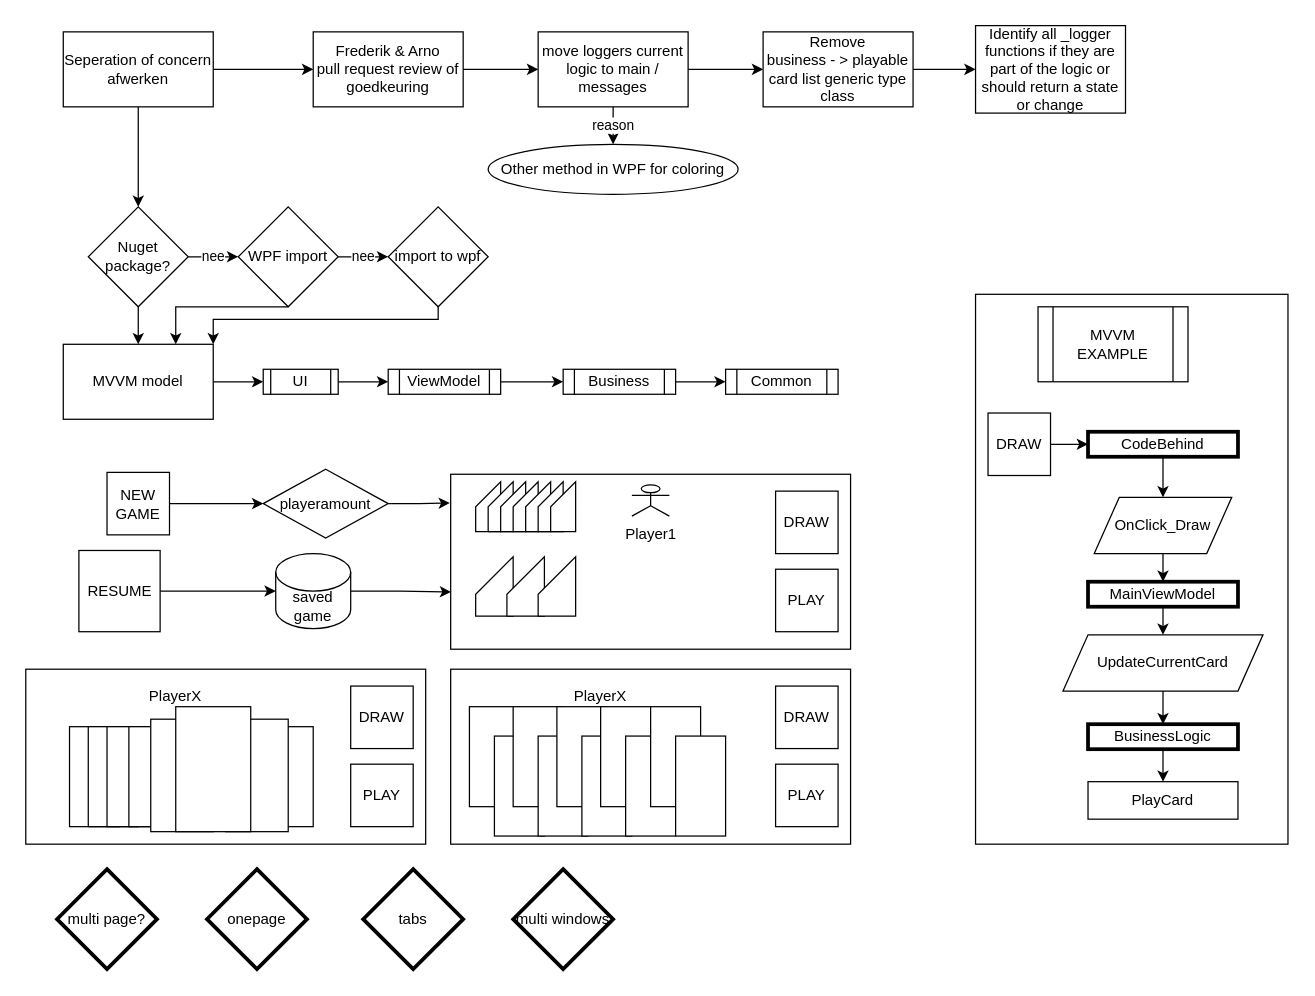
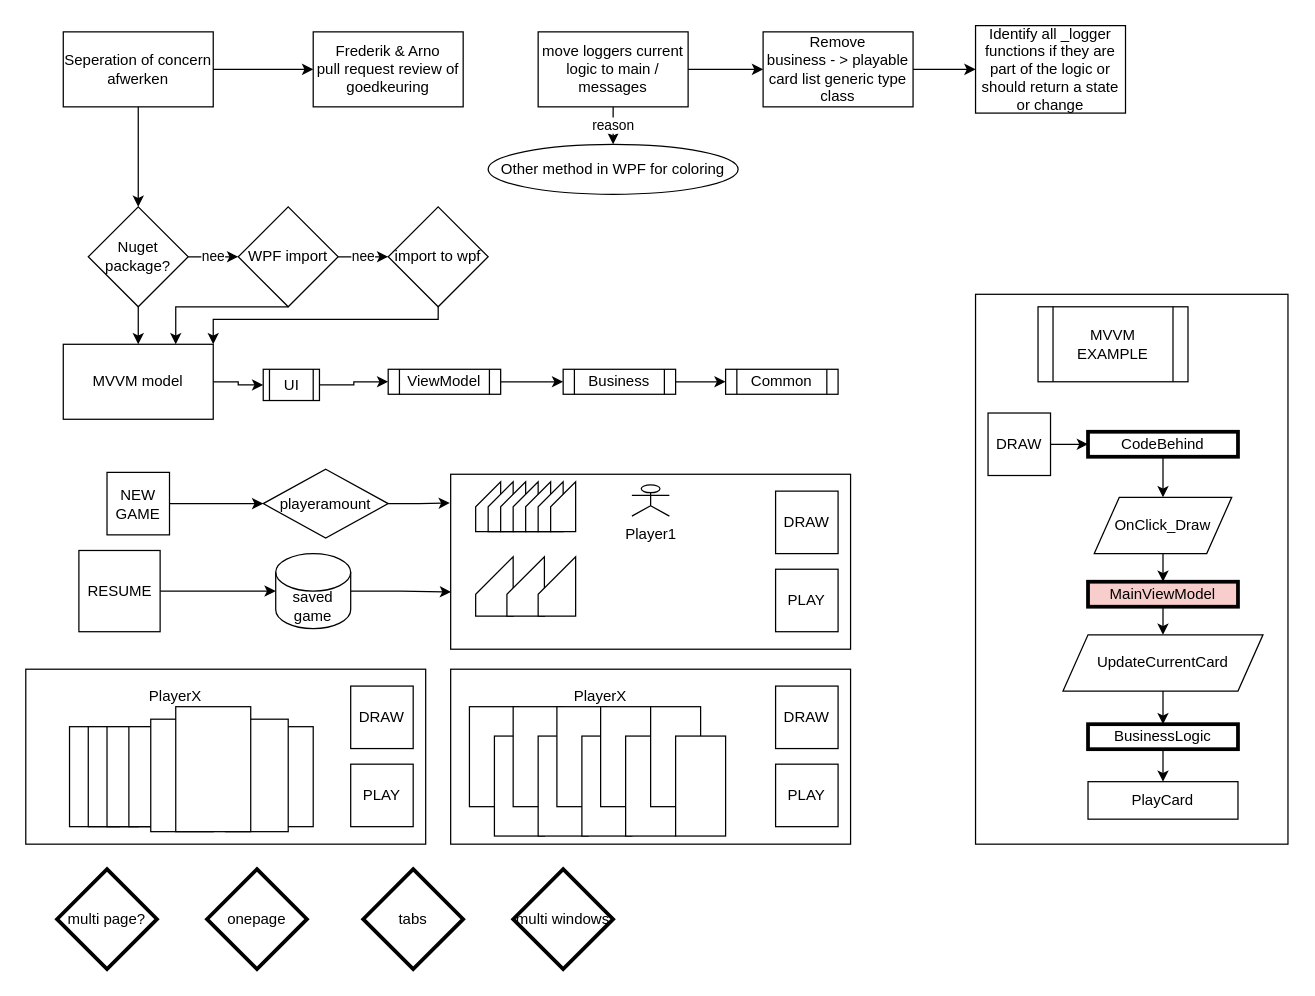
(496, 69) -> none
(301, 382) -> (291, 385)
(1163, 594) -> (1163, 594)
